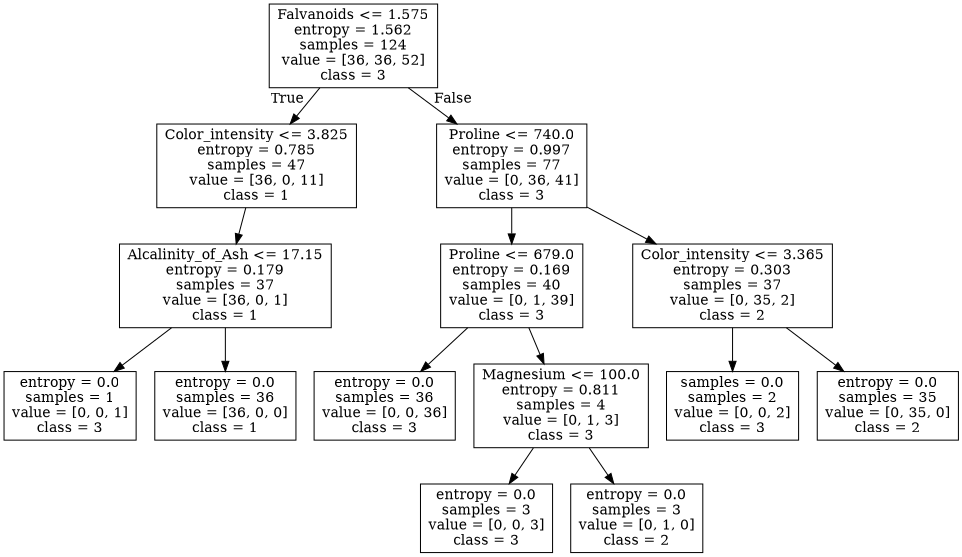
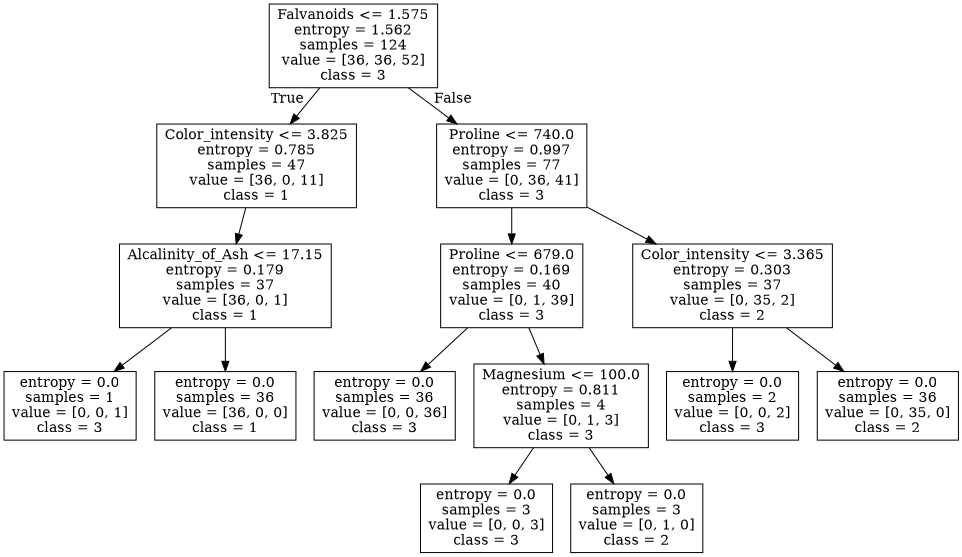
(733, 406) -> (733, 406)
(888, 406) -> (888, 406)
